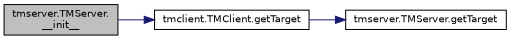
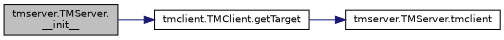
(426, 20) -> (423, 20)
